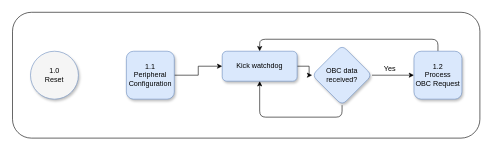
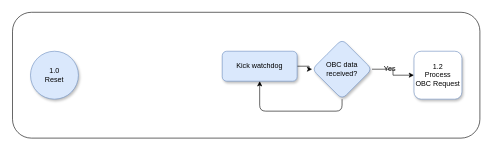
(261, 41) -> none
(198, 66) -> none
(54, 75) -> (54, 75)
(150, 75) -> none
(342, 75) -> (342, 69)
(438, 75) -> (438, 75)
